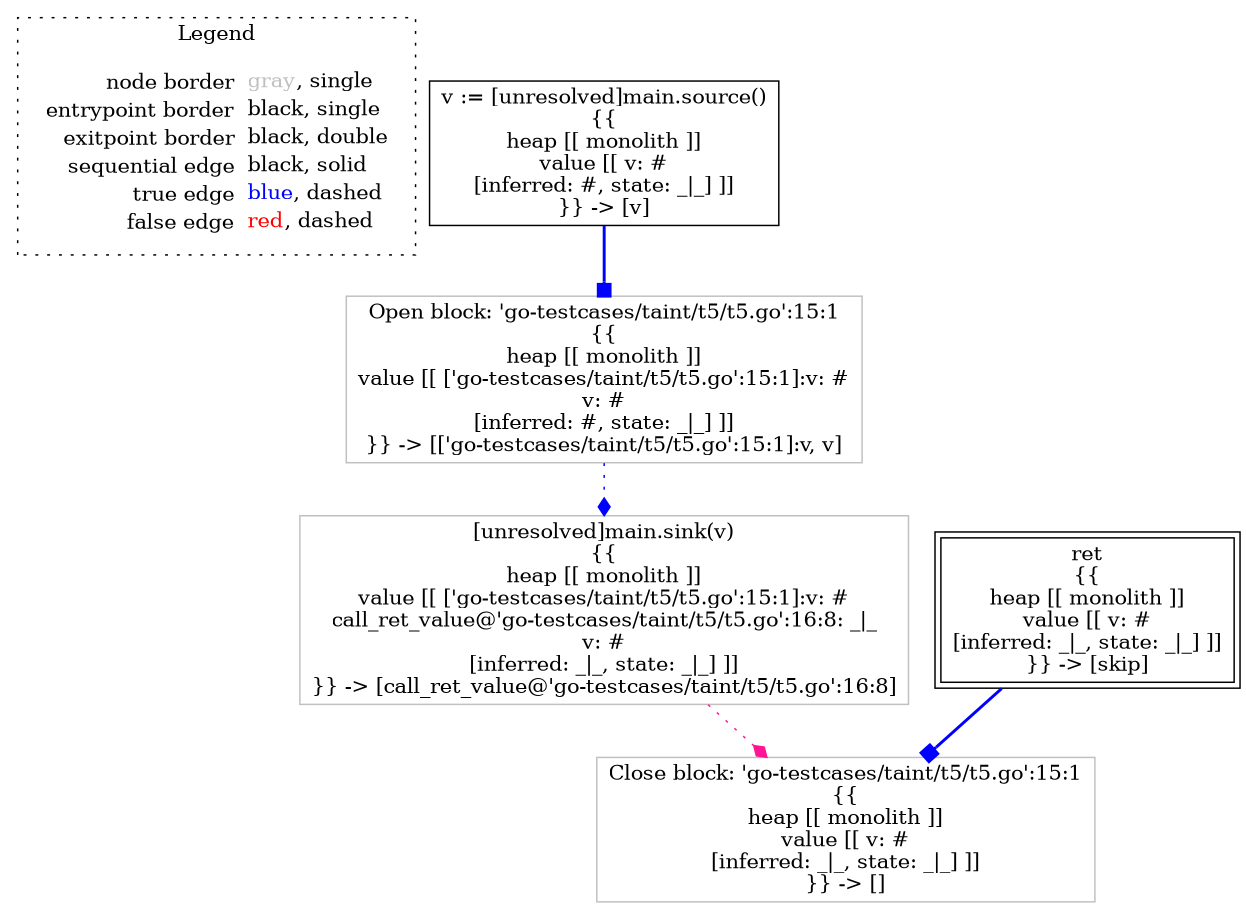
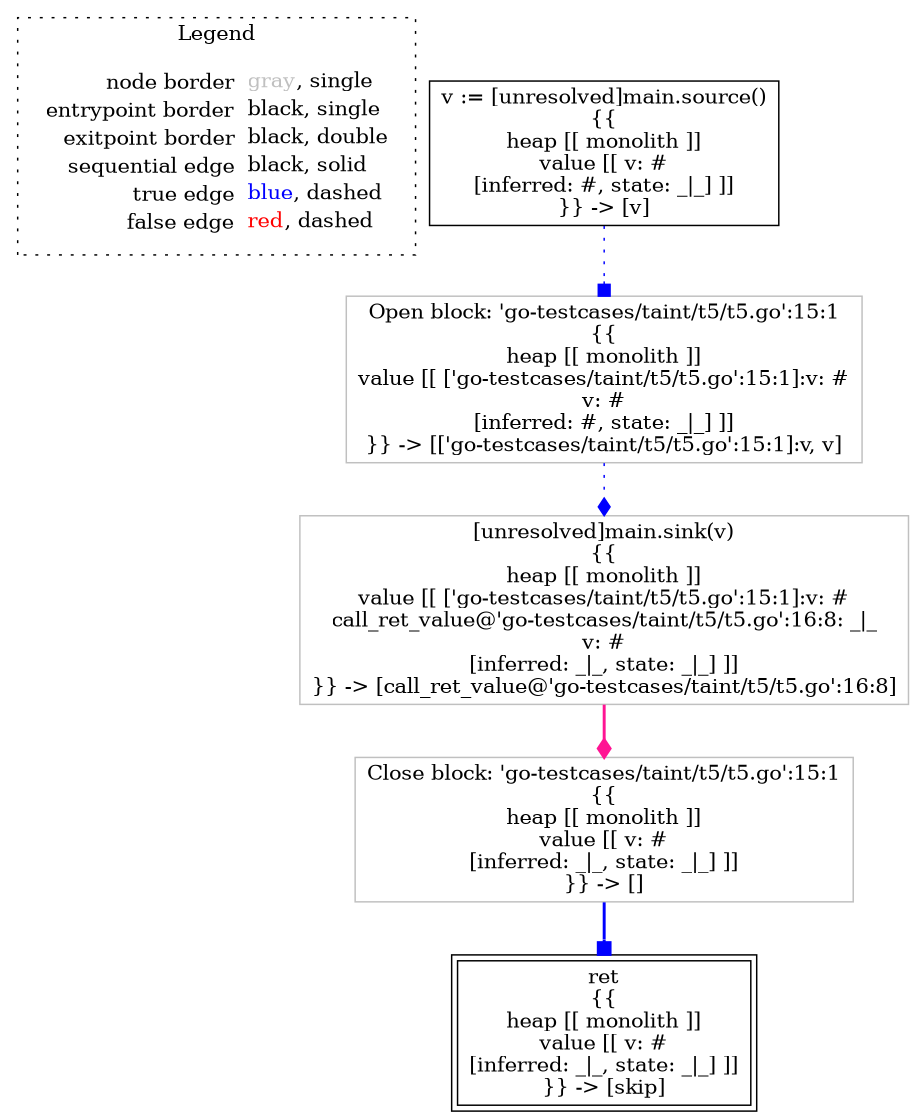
(604, 254) -> (604, 254)
(969, 718) -> (604, 921)
(731, 725) -> (604, 722)
